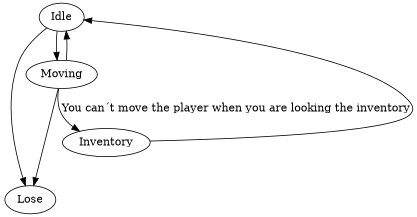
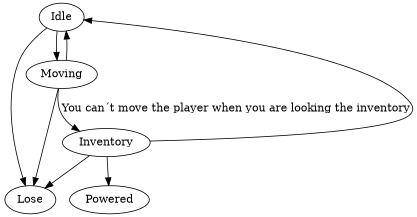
none -> (70, 170)
none -> (109, 200)
